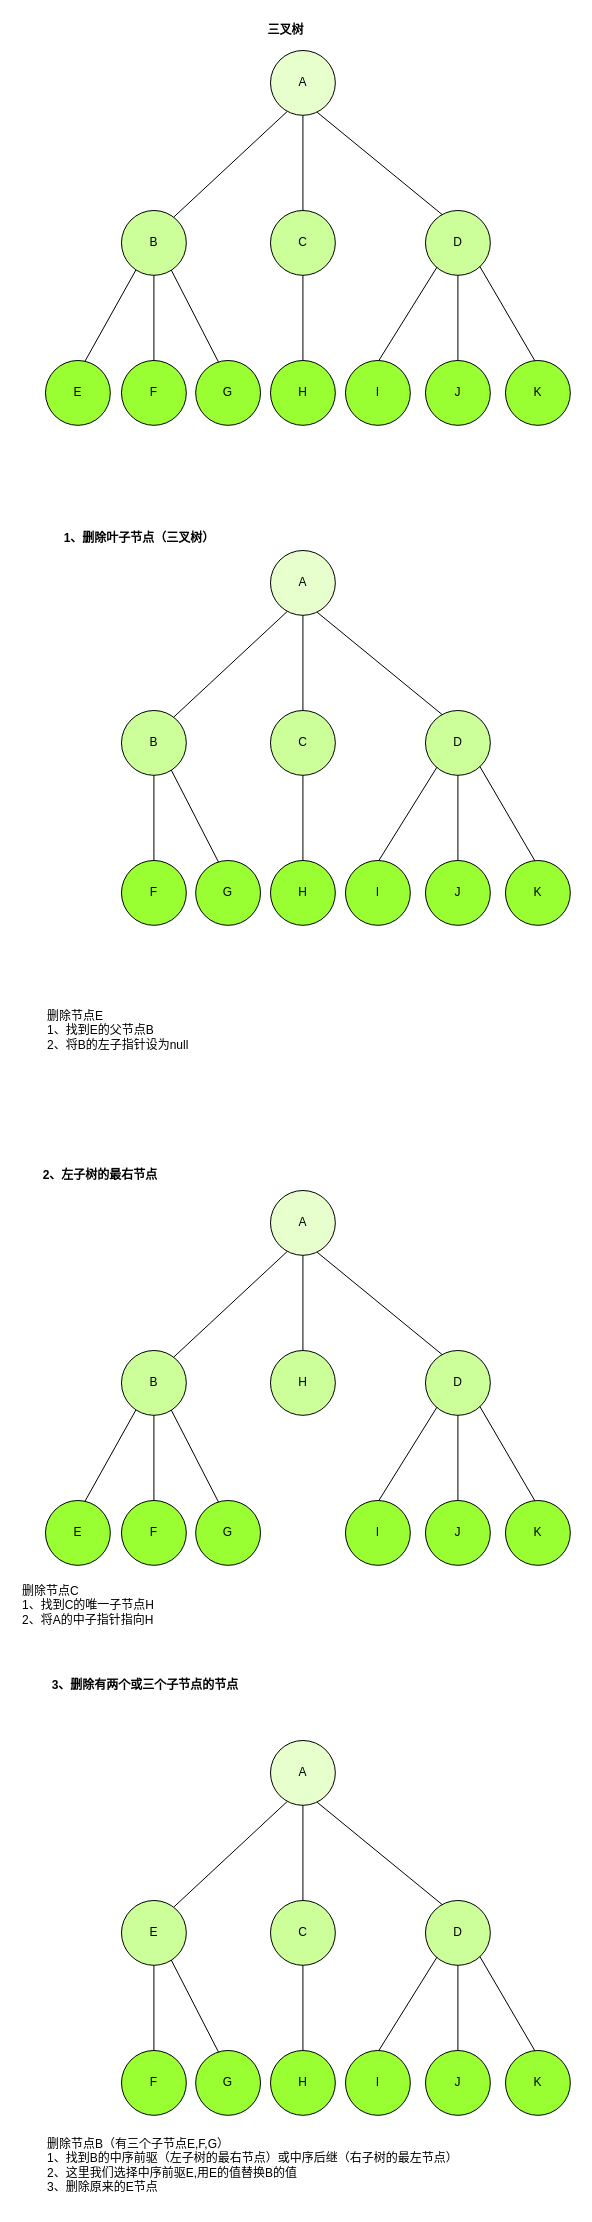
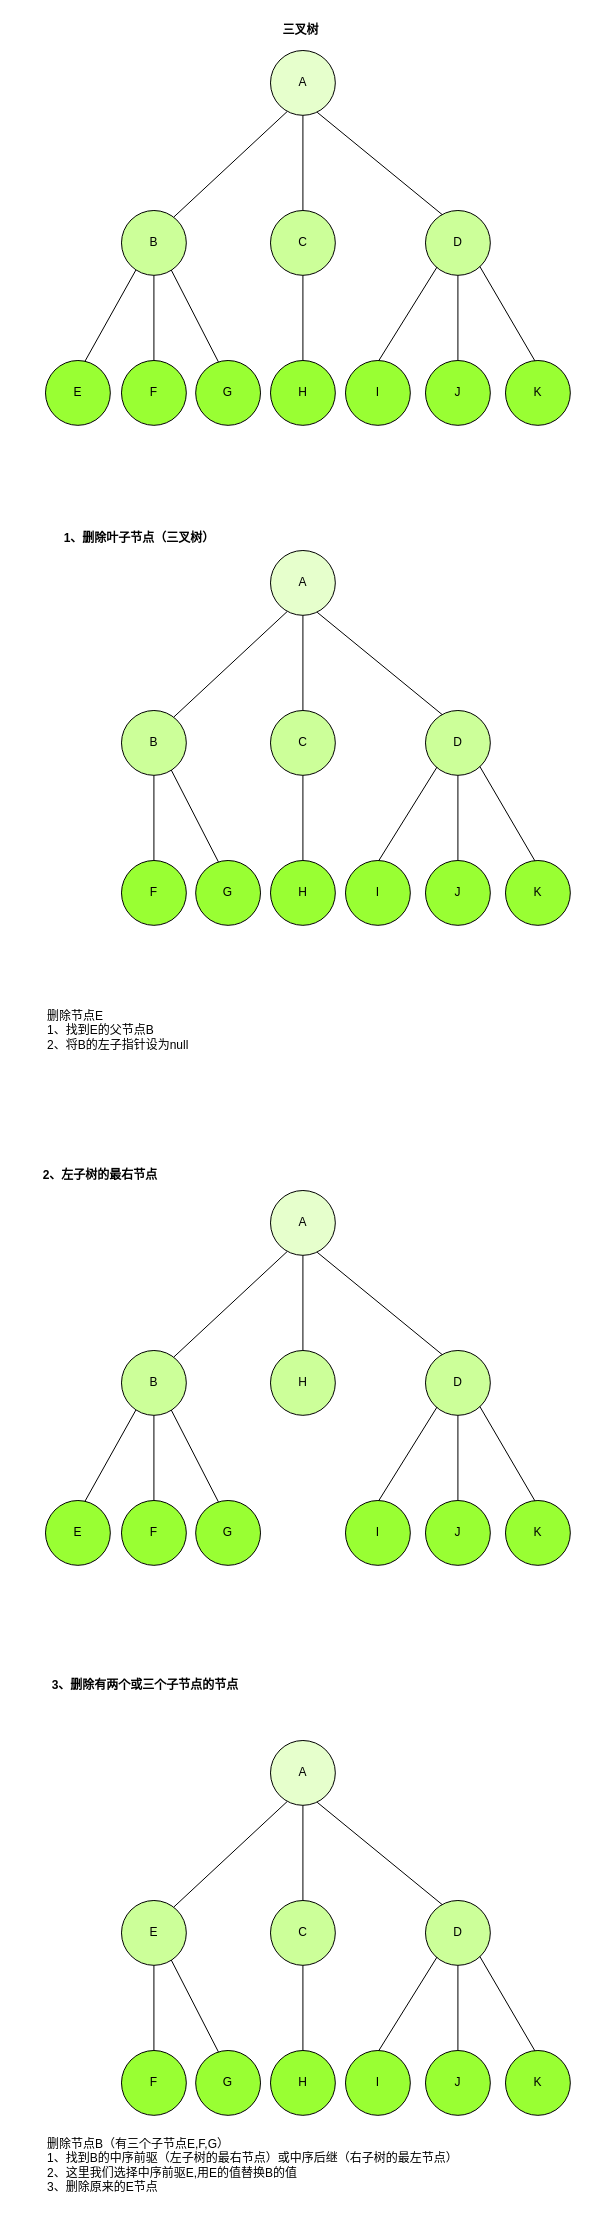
(286, 31) -> (301, 31)
(96, 1606) -> none
